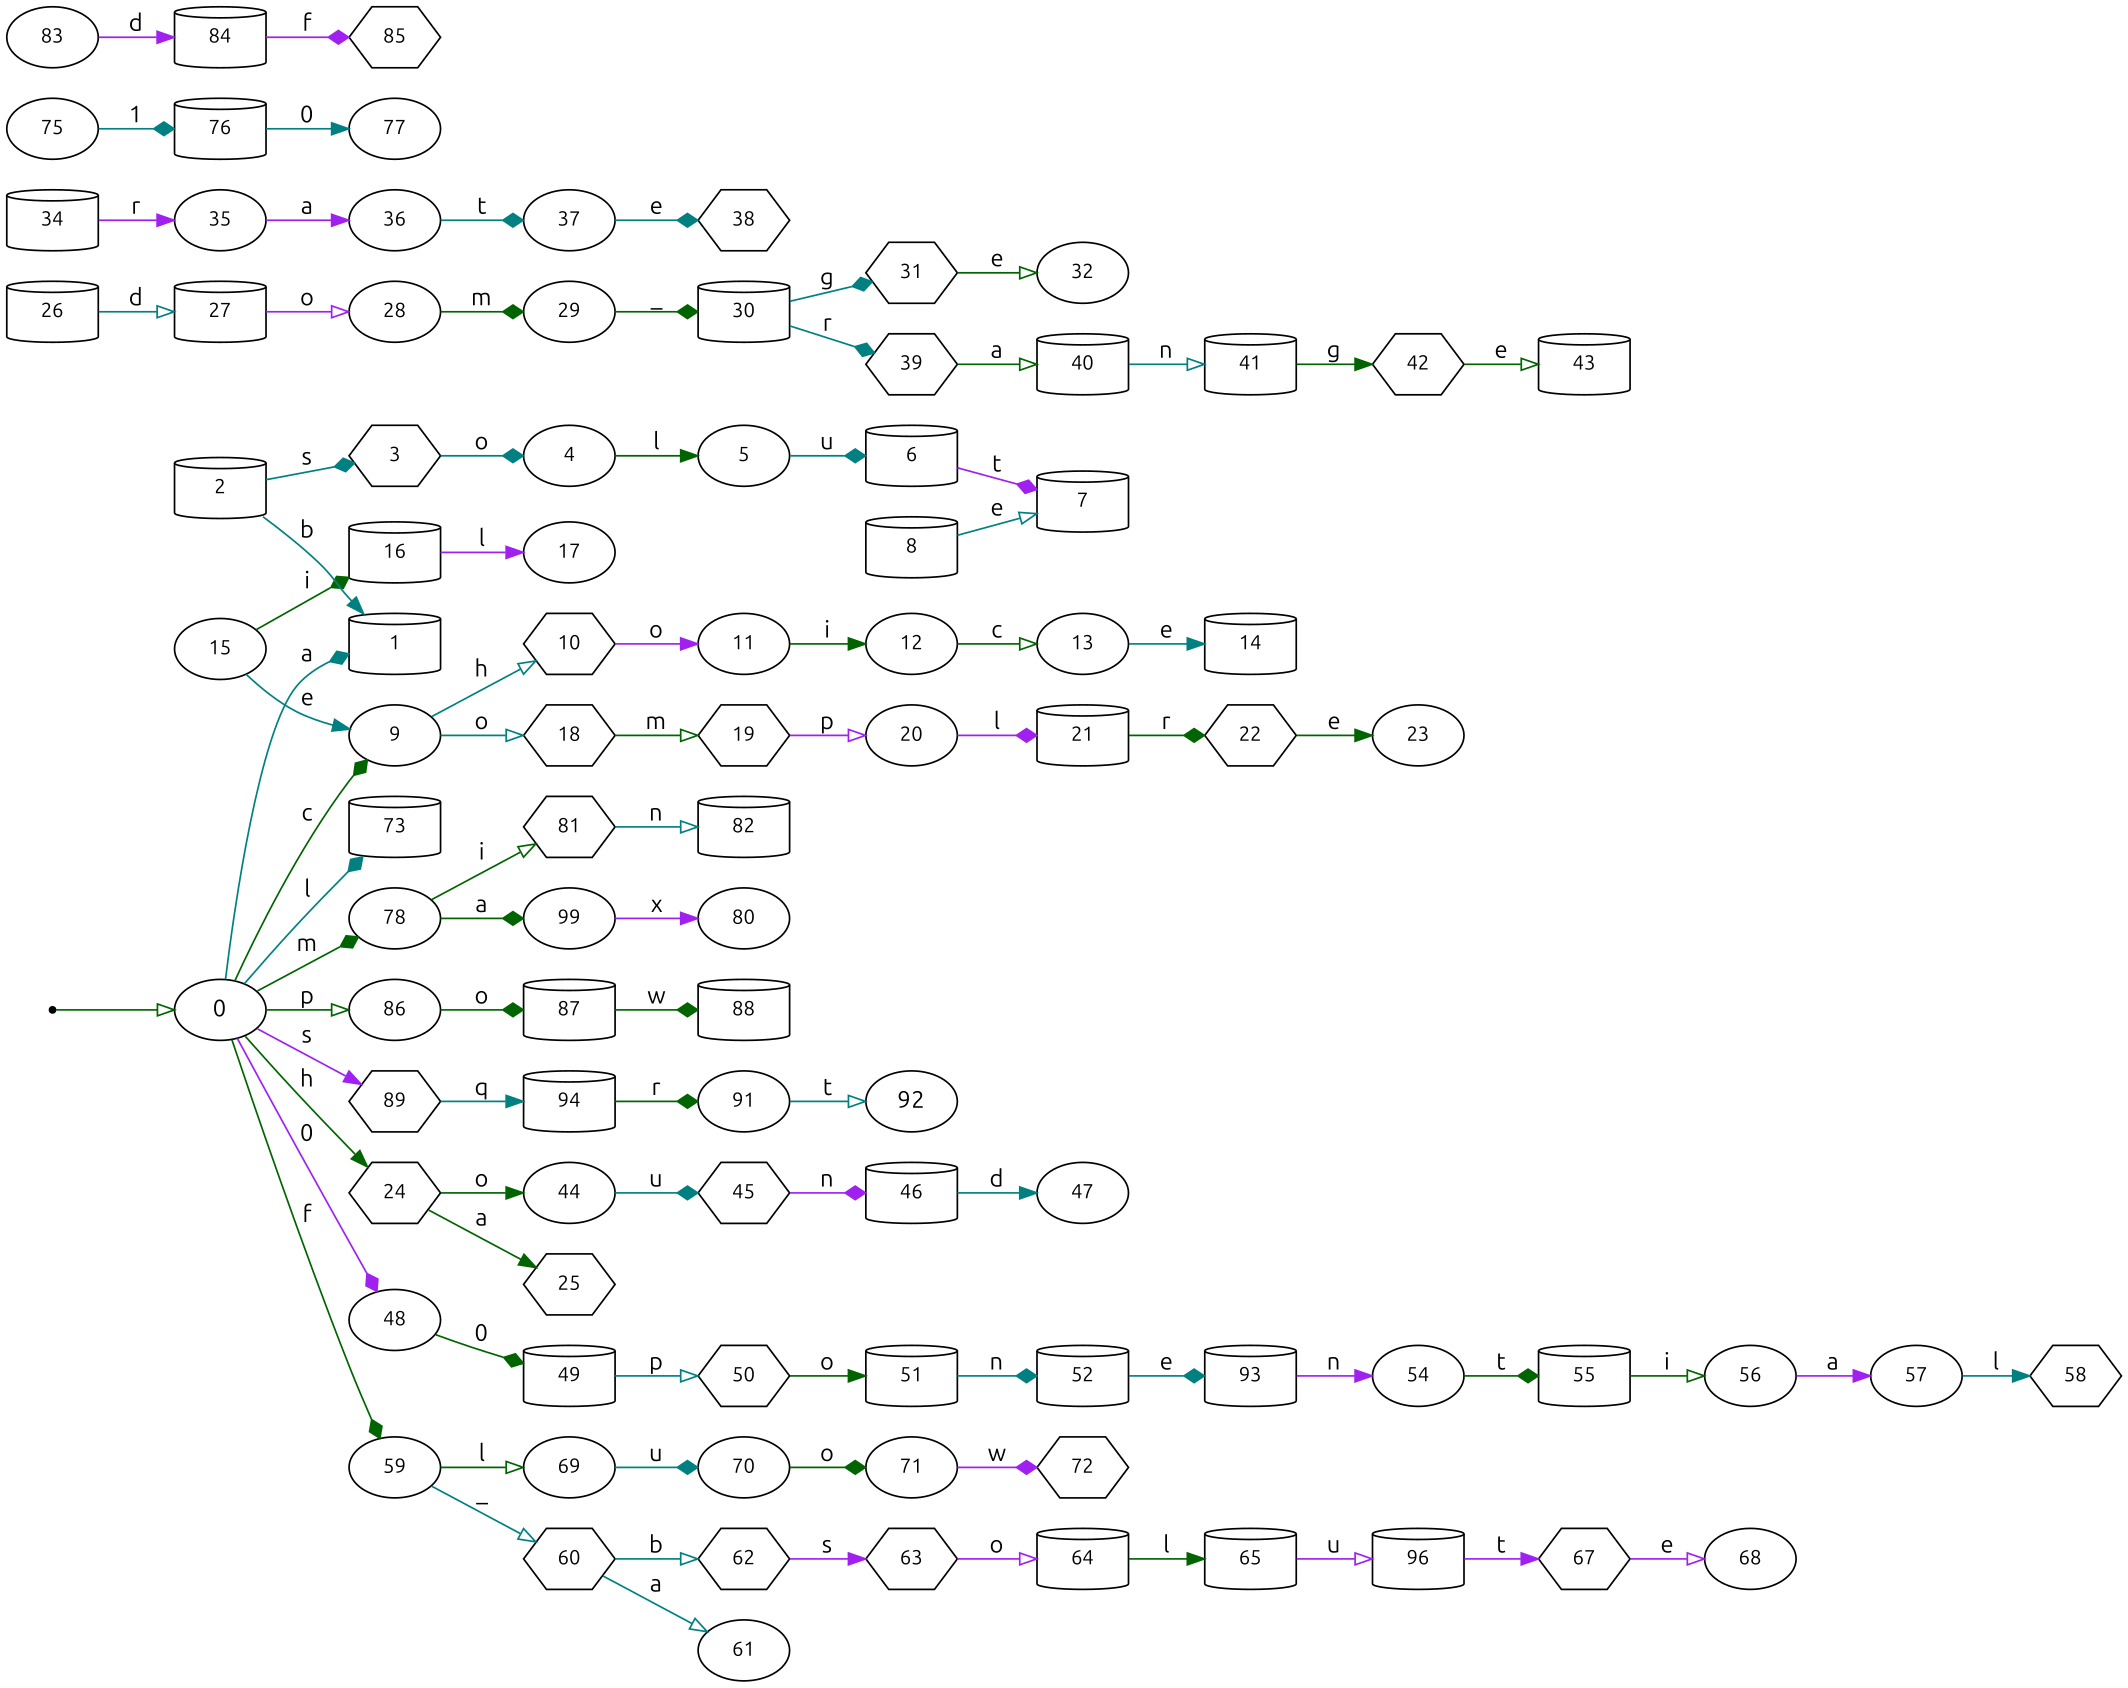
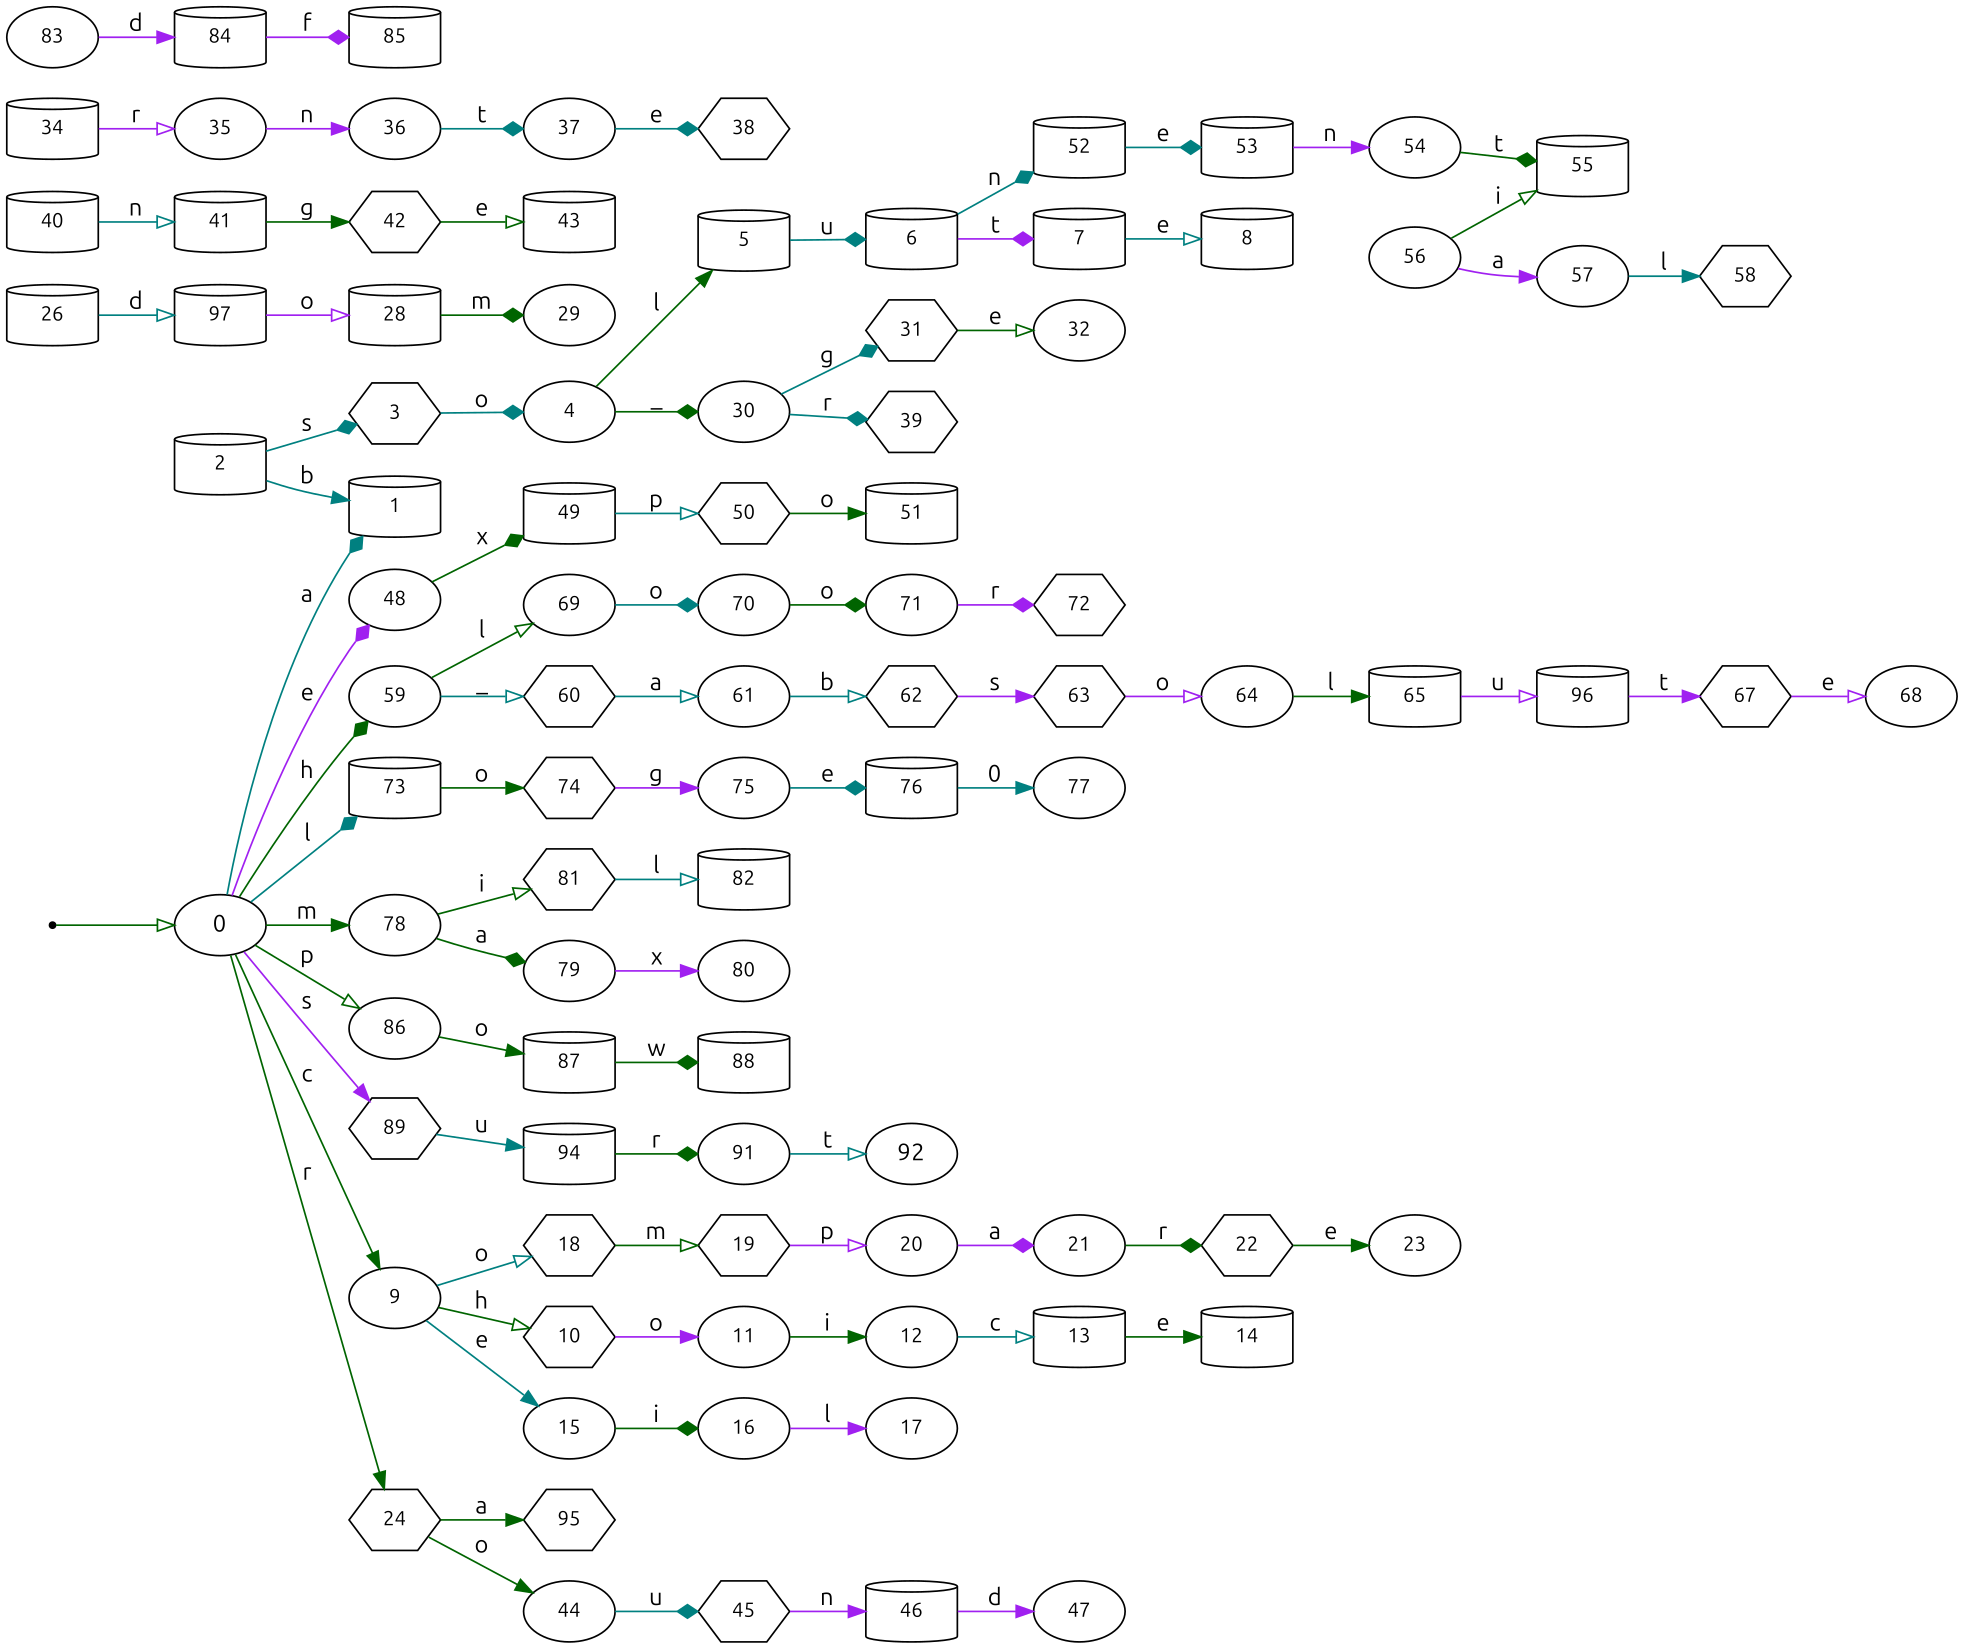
(395, 37) -> (395, 37)
(136, 116) -> (828, 775)
(308, 208) -> (308, 116)
(128, 220) -> (128, 129)
(220, 312) -> (220, 315)
(395, 312) -> (395, 315)
(646, 312) -> (646, 412)
(744, 312) -> (744, 412)
(988, 364) -> none
(744, 456) -> (744, 241)
(989, 527) -> (1155, 239)
(395, 552) -> (744, 1428)
(988, 644) -> (987, 1337)
(1083, 644) -> (1079, 1337)
(1158, 644) -> (1155, 1337)
(476, 693) -> (476, 1316)
(295, 711) -> (475, 1358)
(997, 723) -> (995, 1233)
(1083, 735) -> (1079, 1245)
none -> (569, 788)
(657, 814) -> (657, 867)
(289, 875) -> (304, 1104)
(569, 918) -> (569, 971)
(299, 969) -> (299, 925)
(471, 1010) -> (472, 1044)
(308, 1080) -> (308, 1173)
(482, 1089) -> (482, 1126)
(308, 1134) -> (308, 694)
(817, 1193) -> (819, 1611)
(988, 1193) -> (987, 1611)
(308, 1216) -> (308, 772)
(569, 1284) -> (569, 1520)
(482, 1334) -> (482, 538)
(987, 1376) -> (986, 198)
(1250, 1376) -> (1247, 147)
(1659, 1376) -> (1487, 219)
(657, 1455) -> (657, 592)
(997, 1455) -> (995, 592)
(648, 1559) -> (819, 696)
(1083, 1559) -> (1247, 696)
